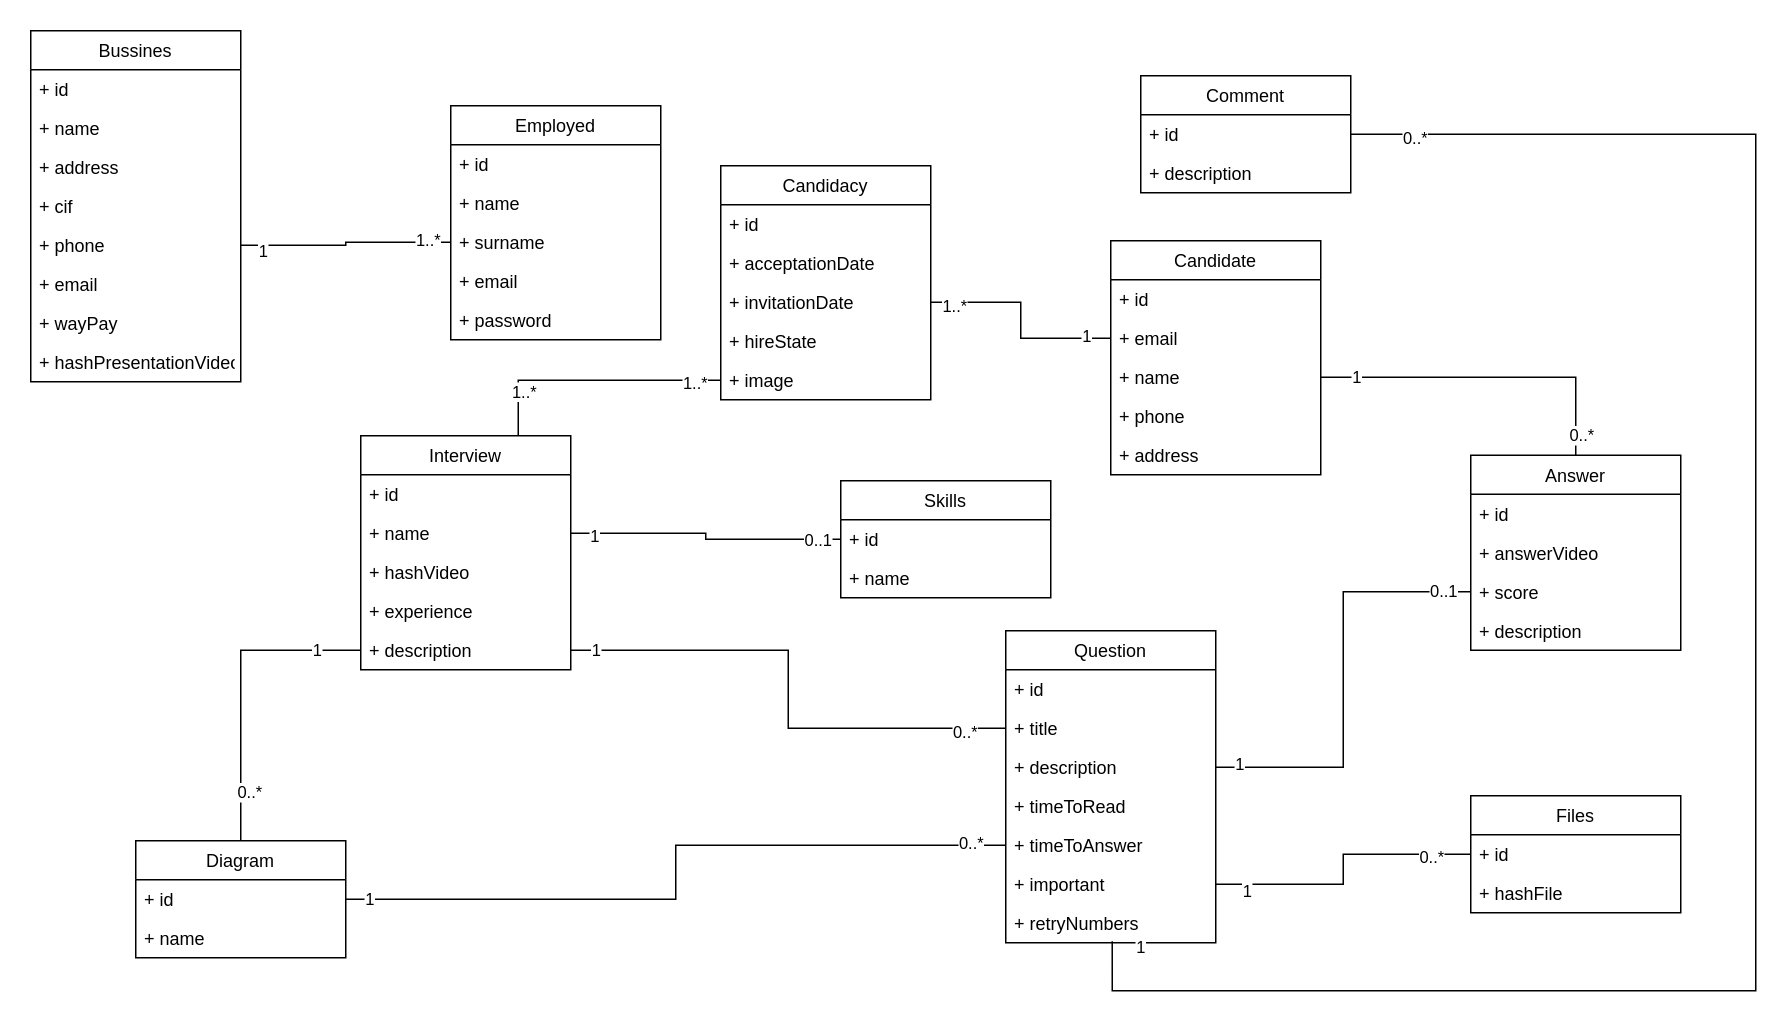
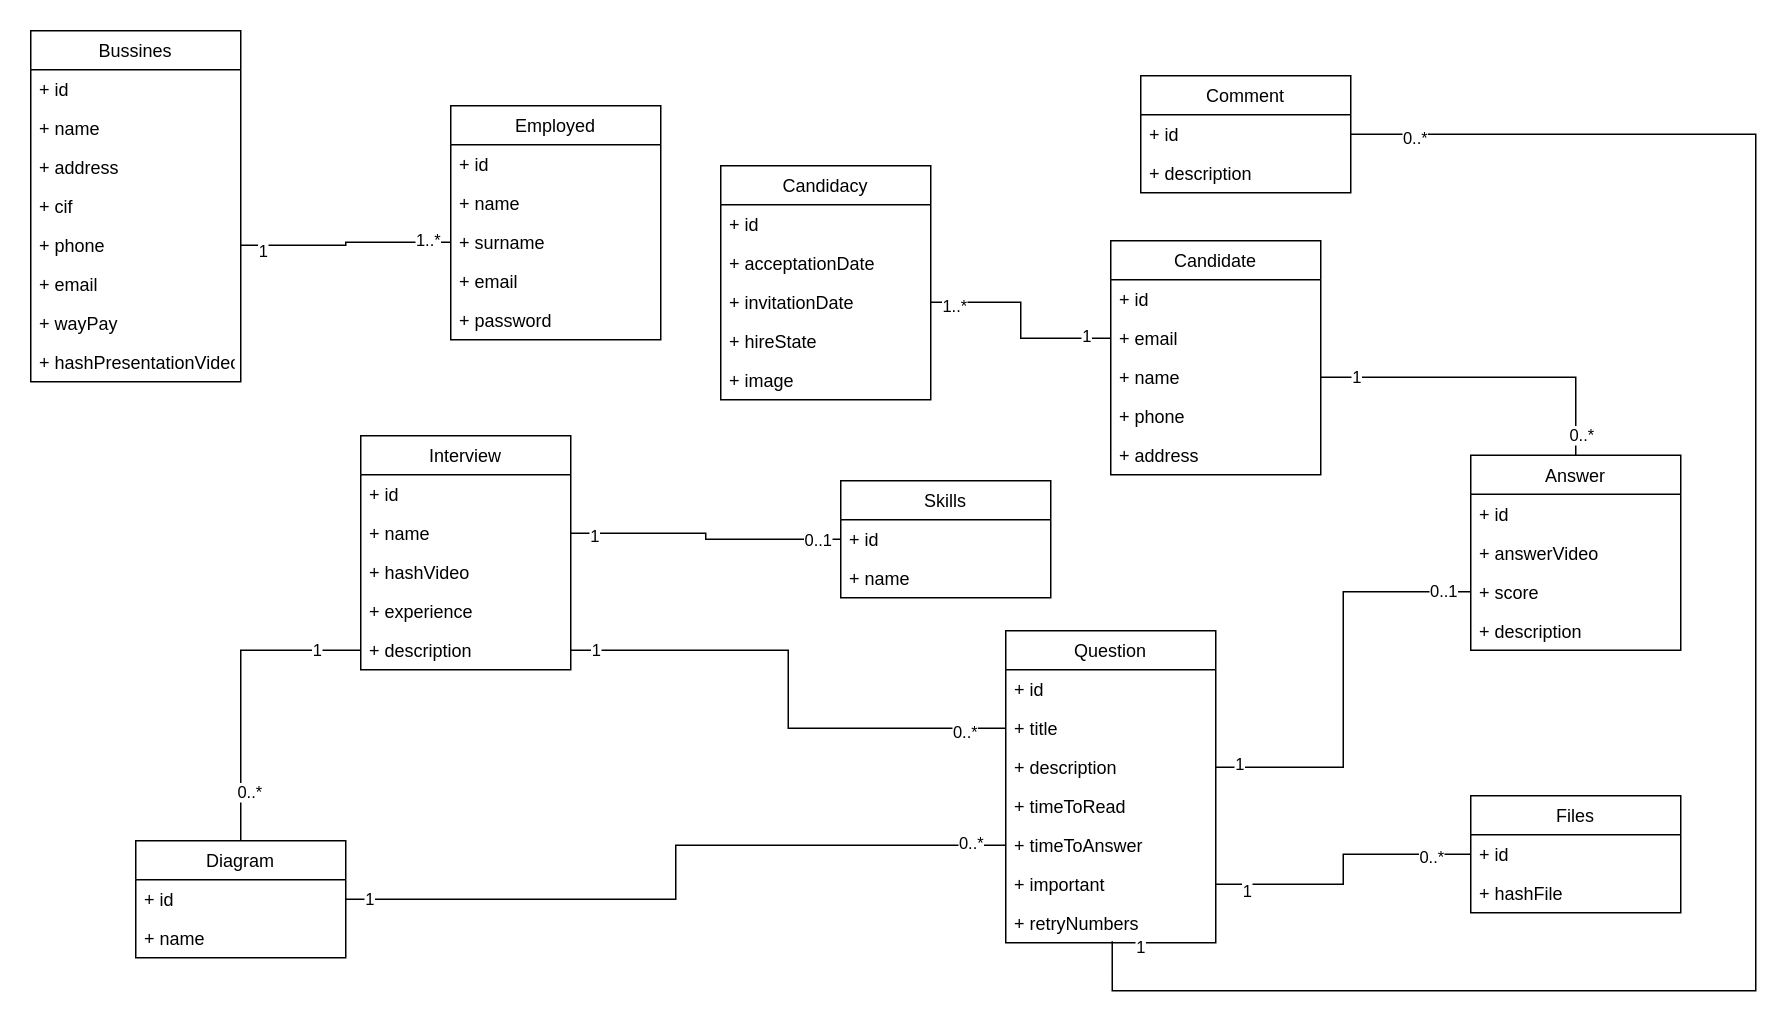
(577, 380) -> none
